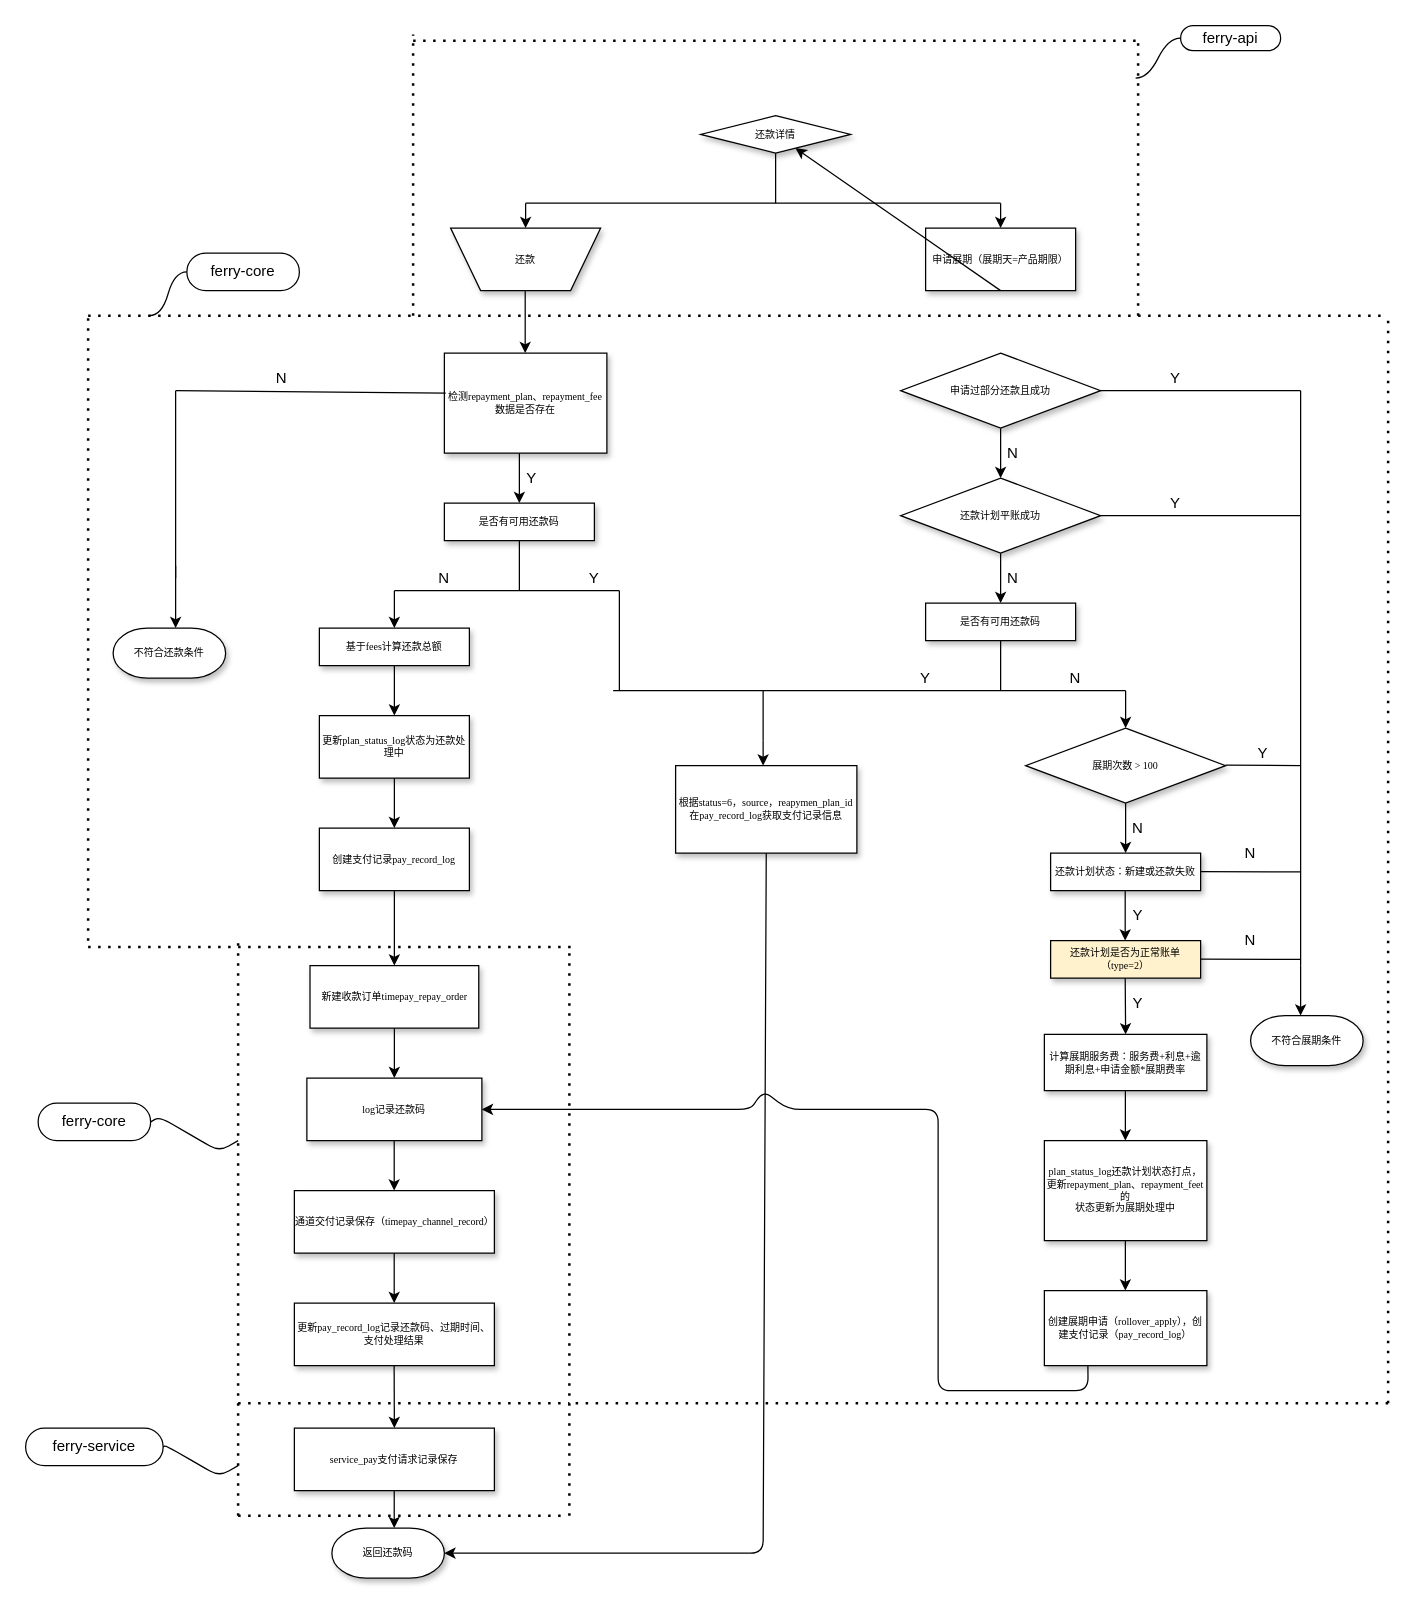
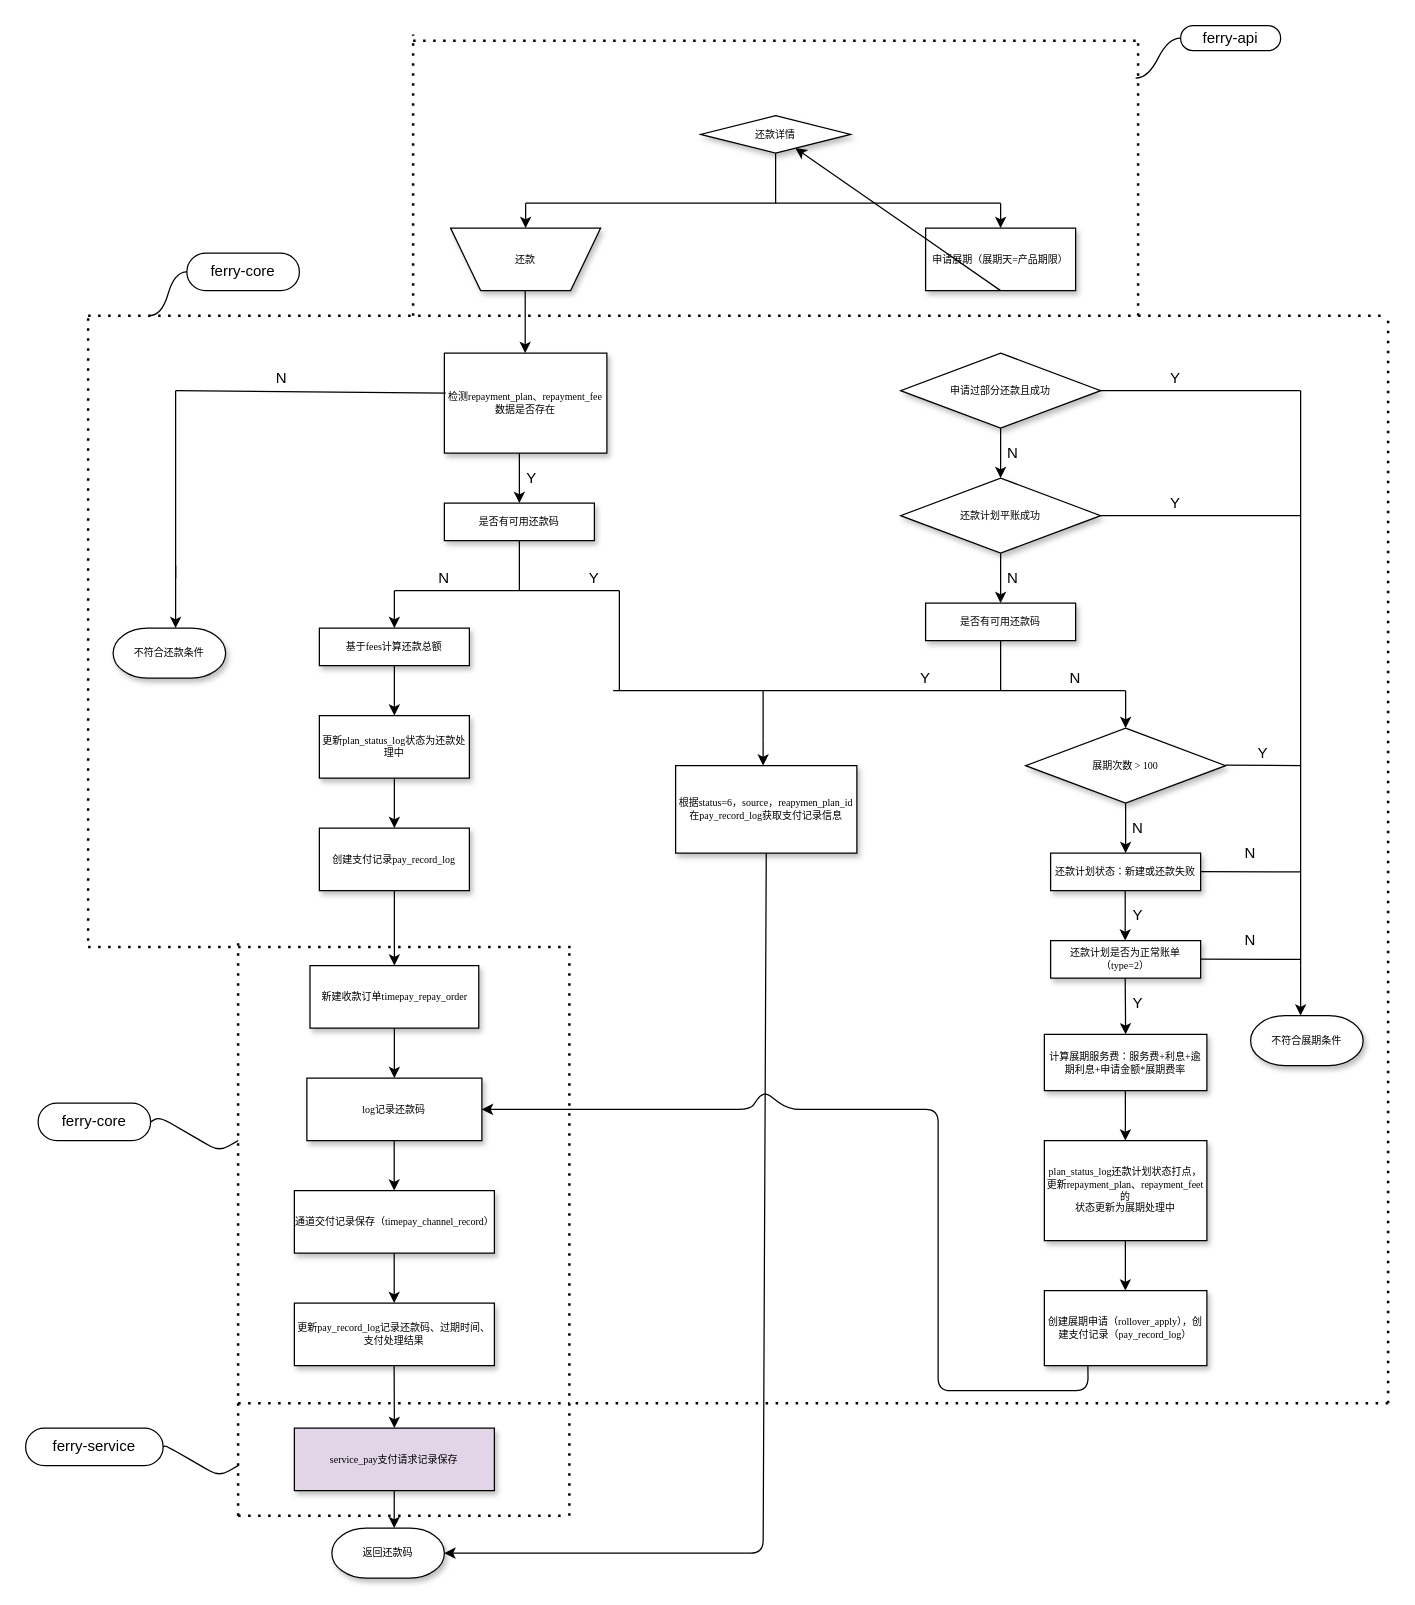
(1126, 959) -> (1126, 959)
(394, 1459) -> (394, 1459)
